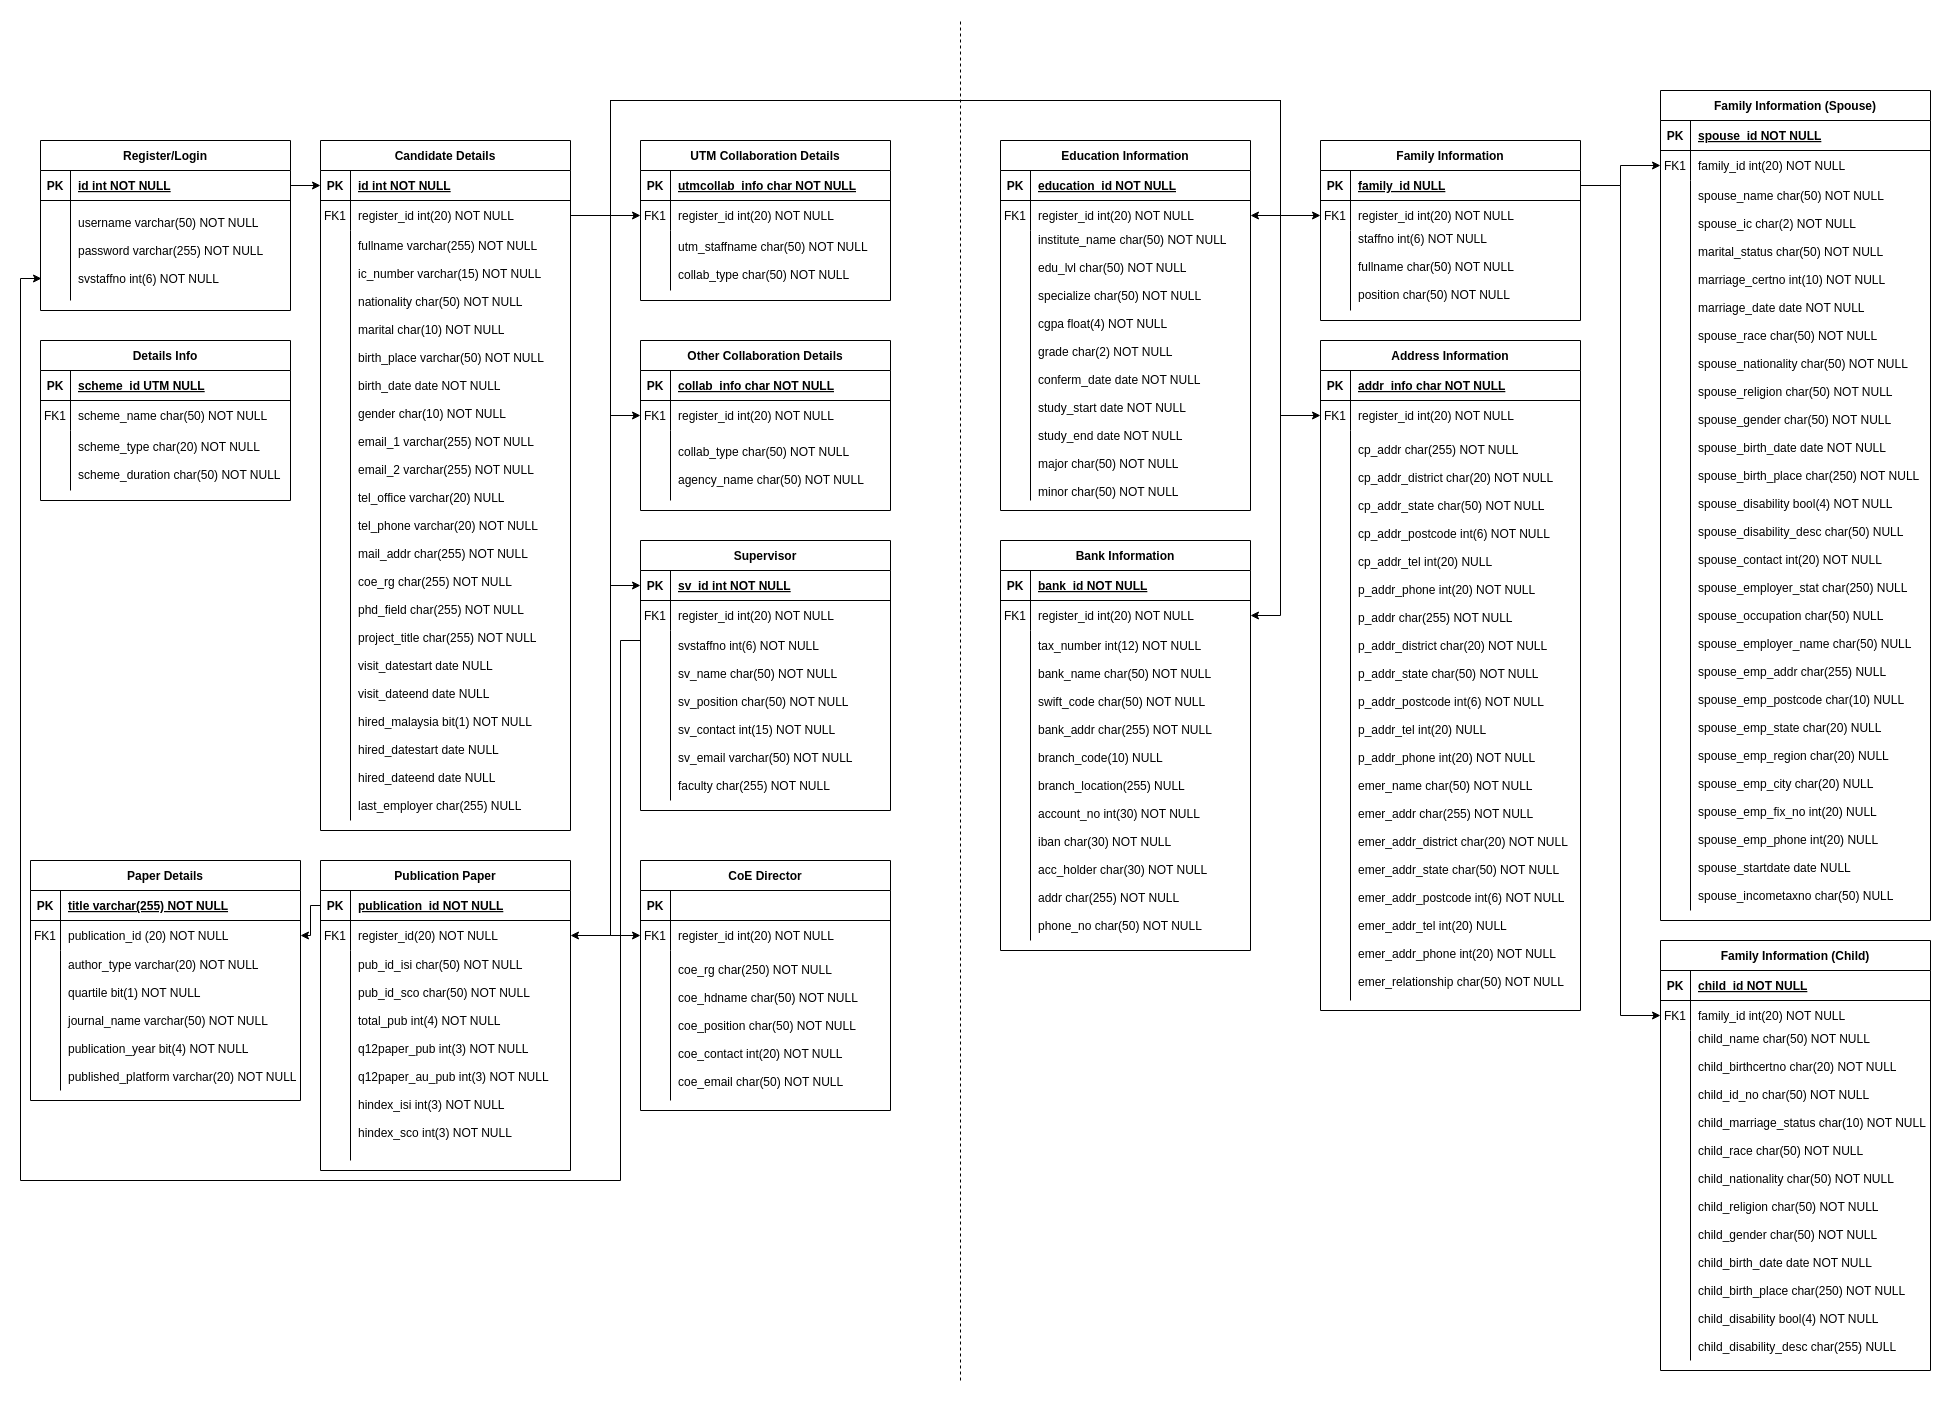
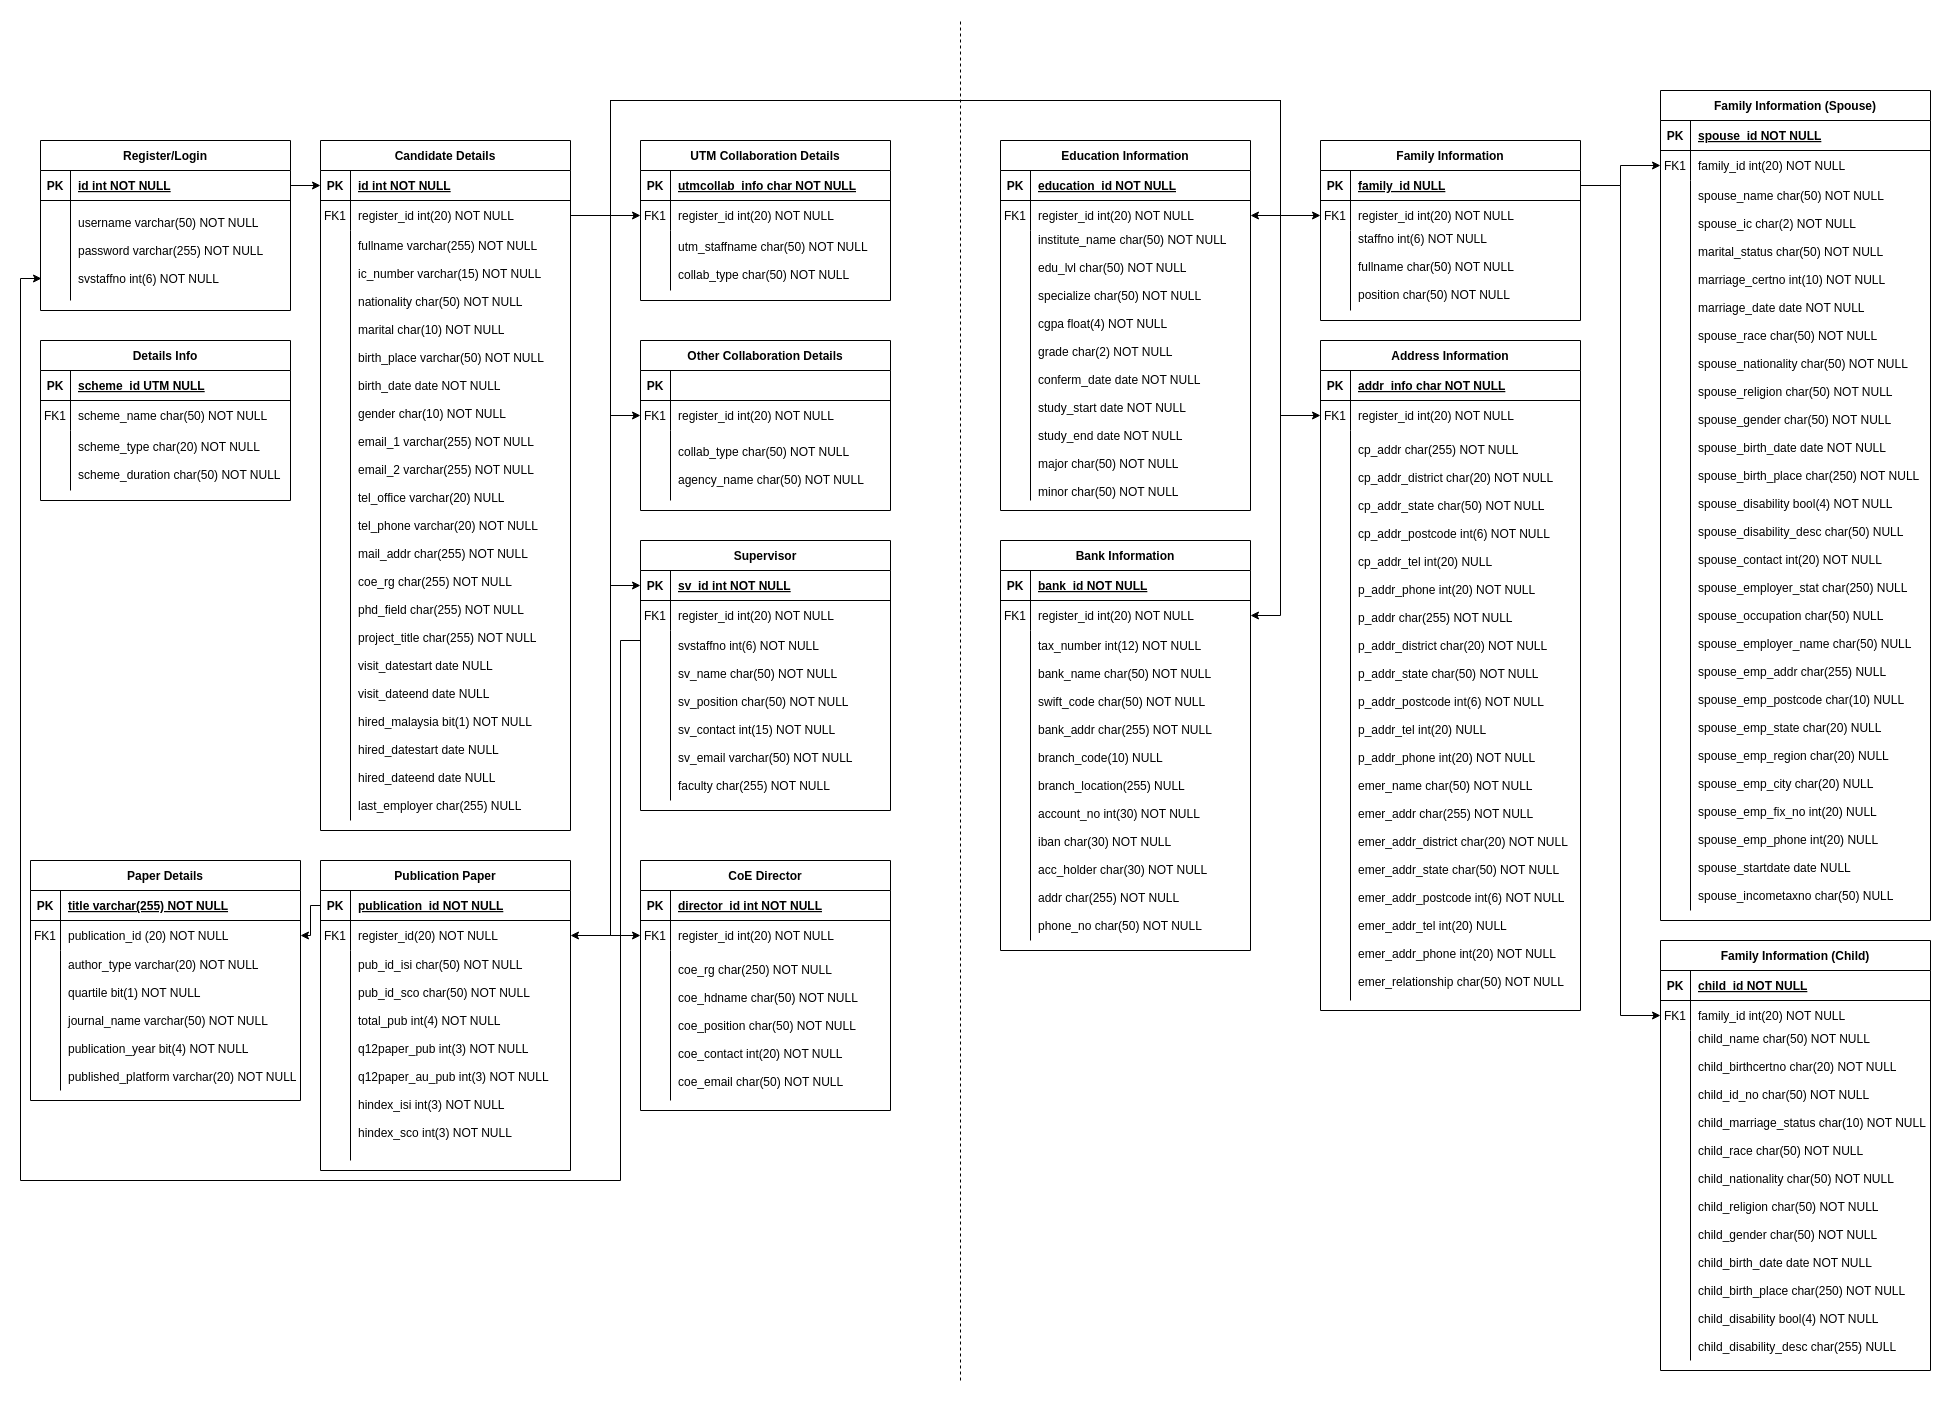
(781, 386) -> none
none -> (781, 906)
